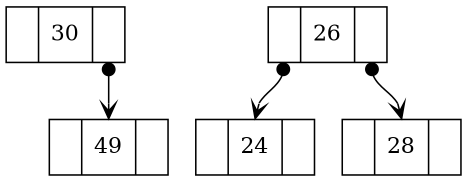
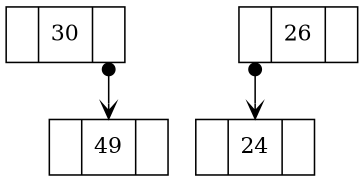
(402, 147) -> none
